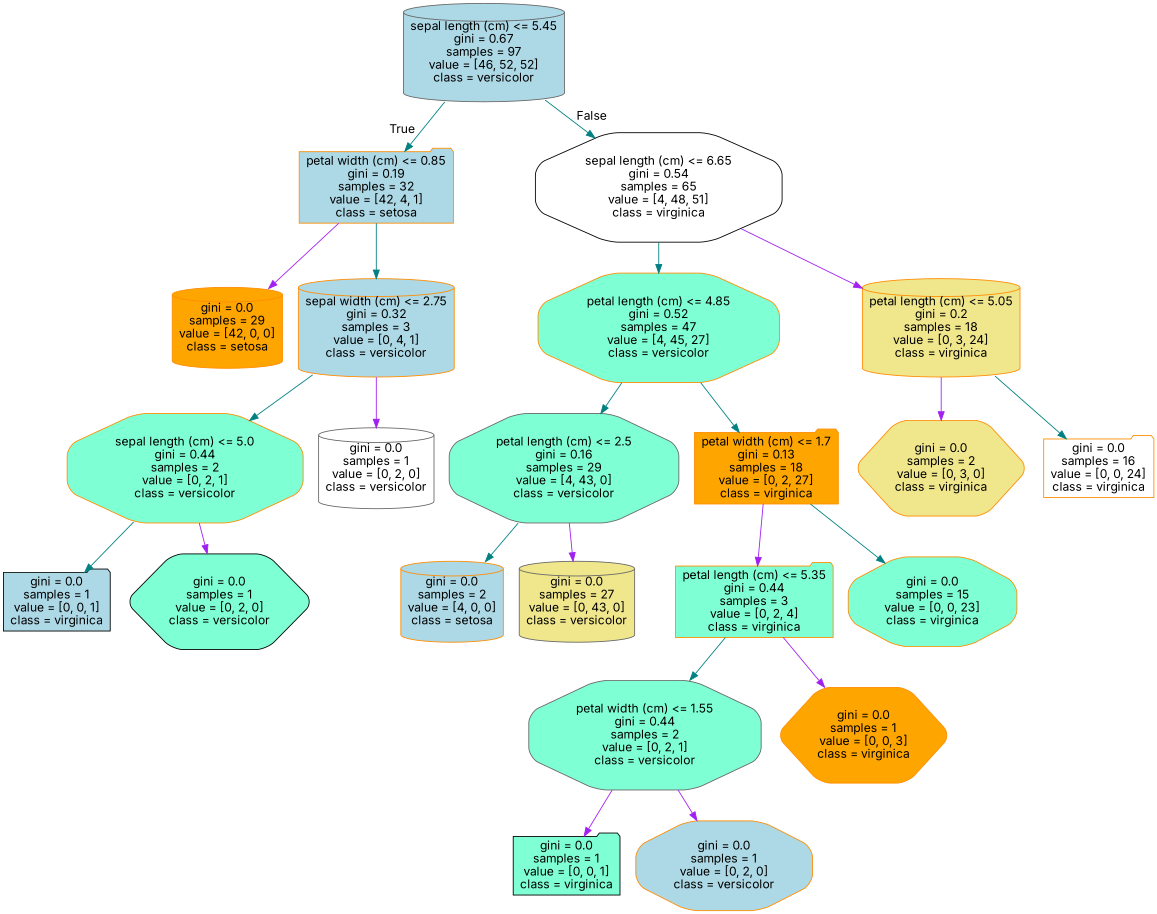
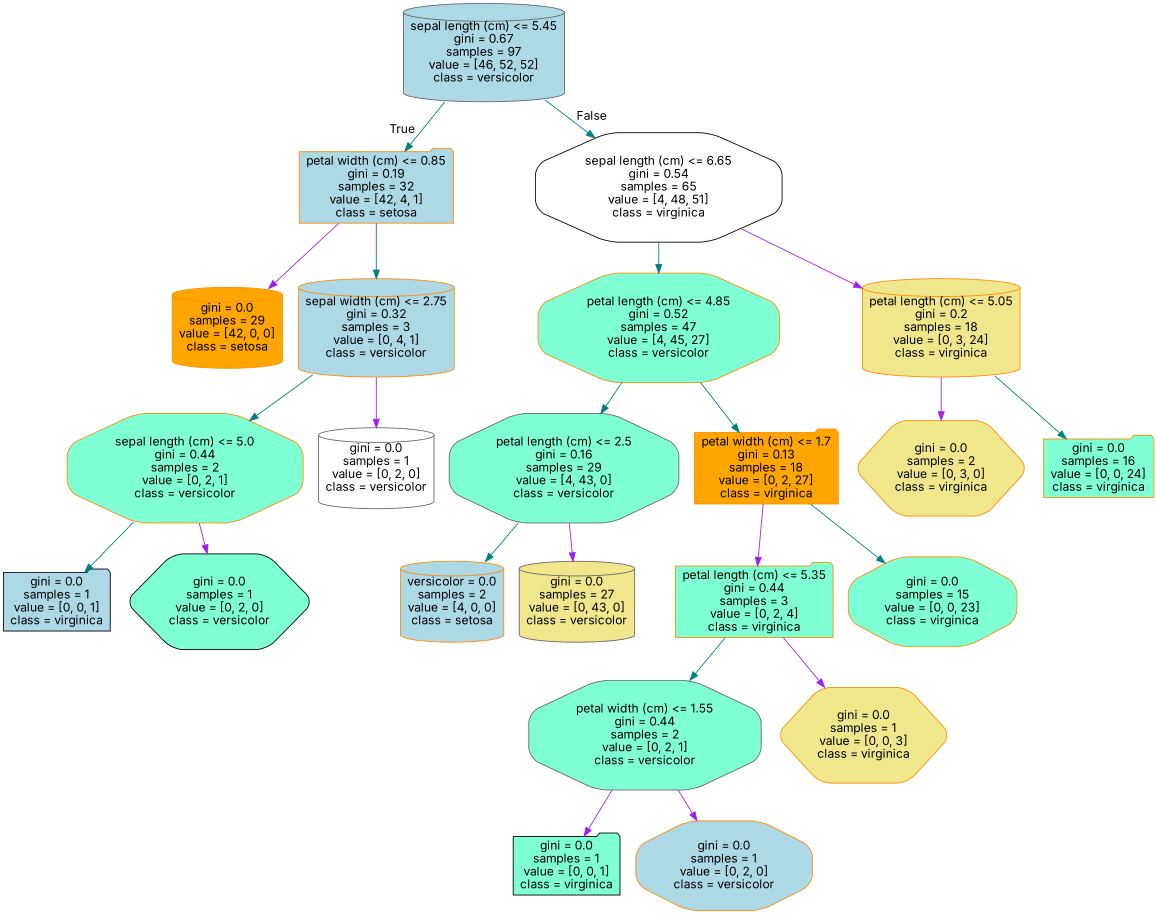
(1099, 468) -> (1099, 468)
(452, 602) -> (452, 602)
(864, 735) -> (864, 735)
